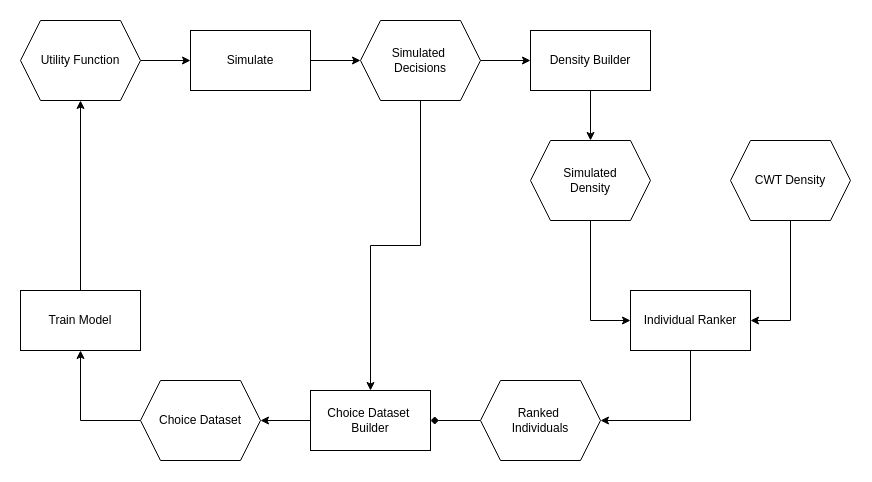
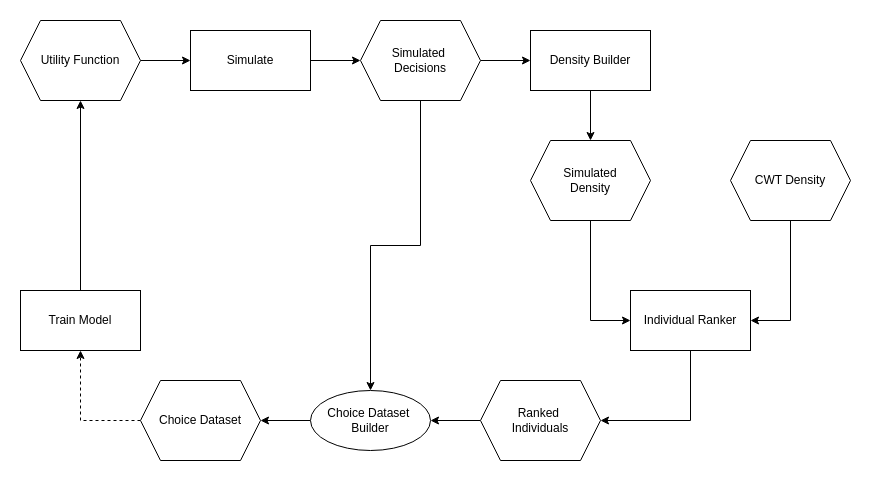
(81, 418) -> (81, 418)
(371, 421) -> (371, 421)
(439, 421) -> (438, 421)
